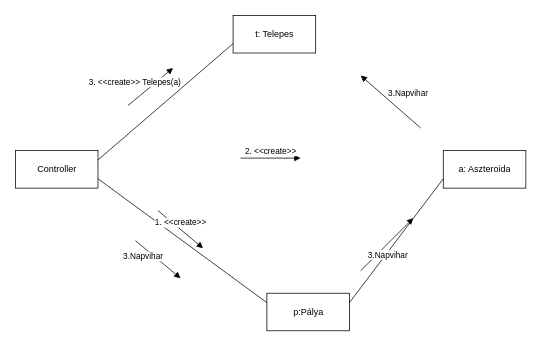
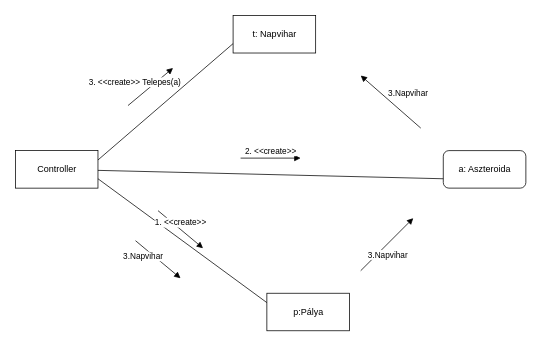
(275, 34) -> (275, 34)
(484, 169) -> (484, 169)
(416, 214) -> (271, 174)
